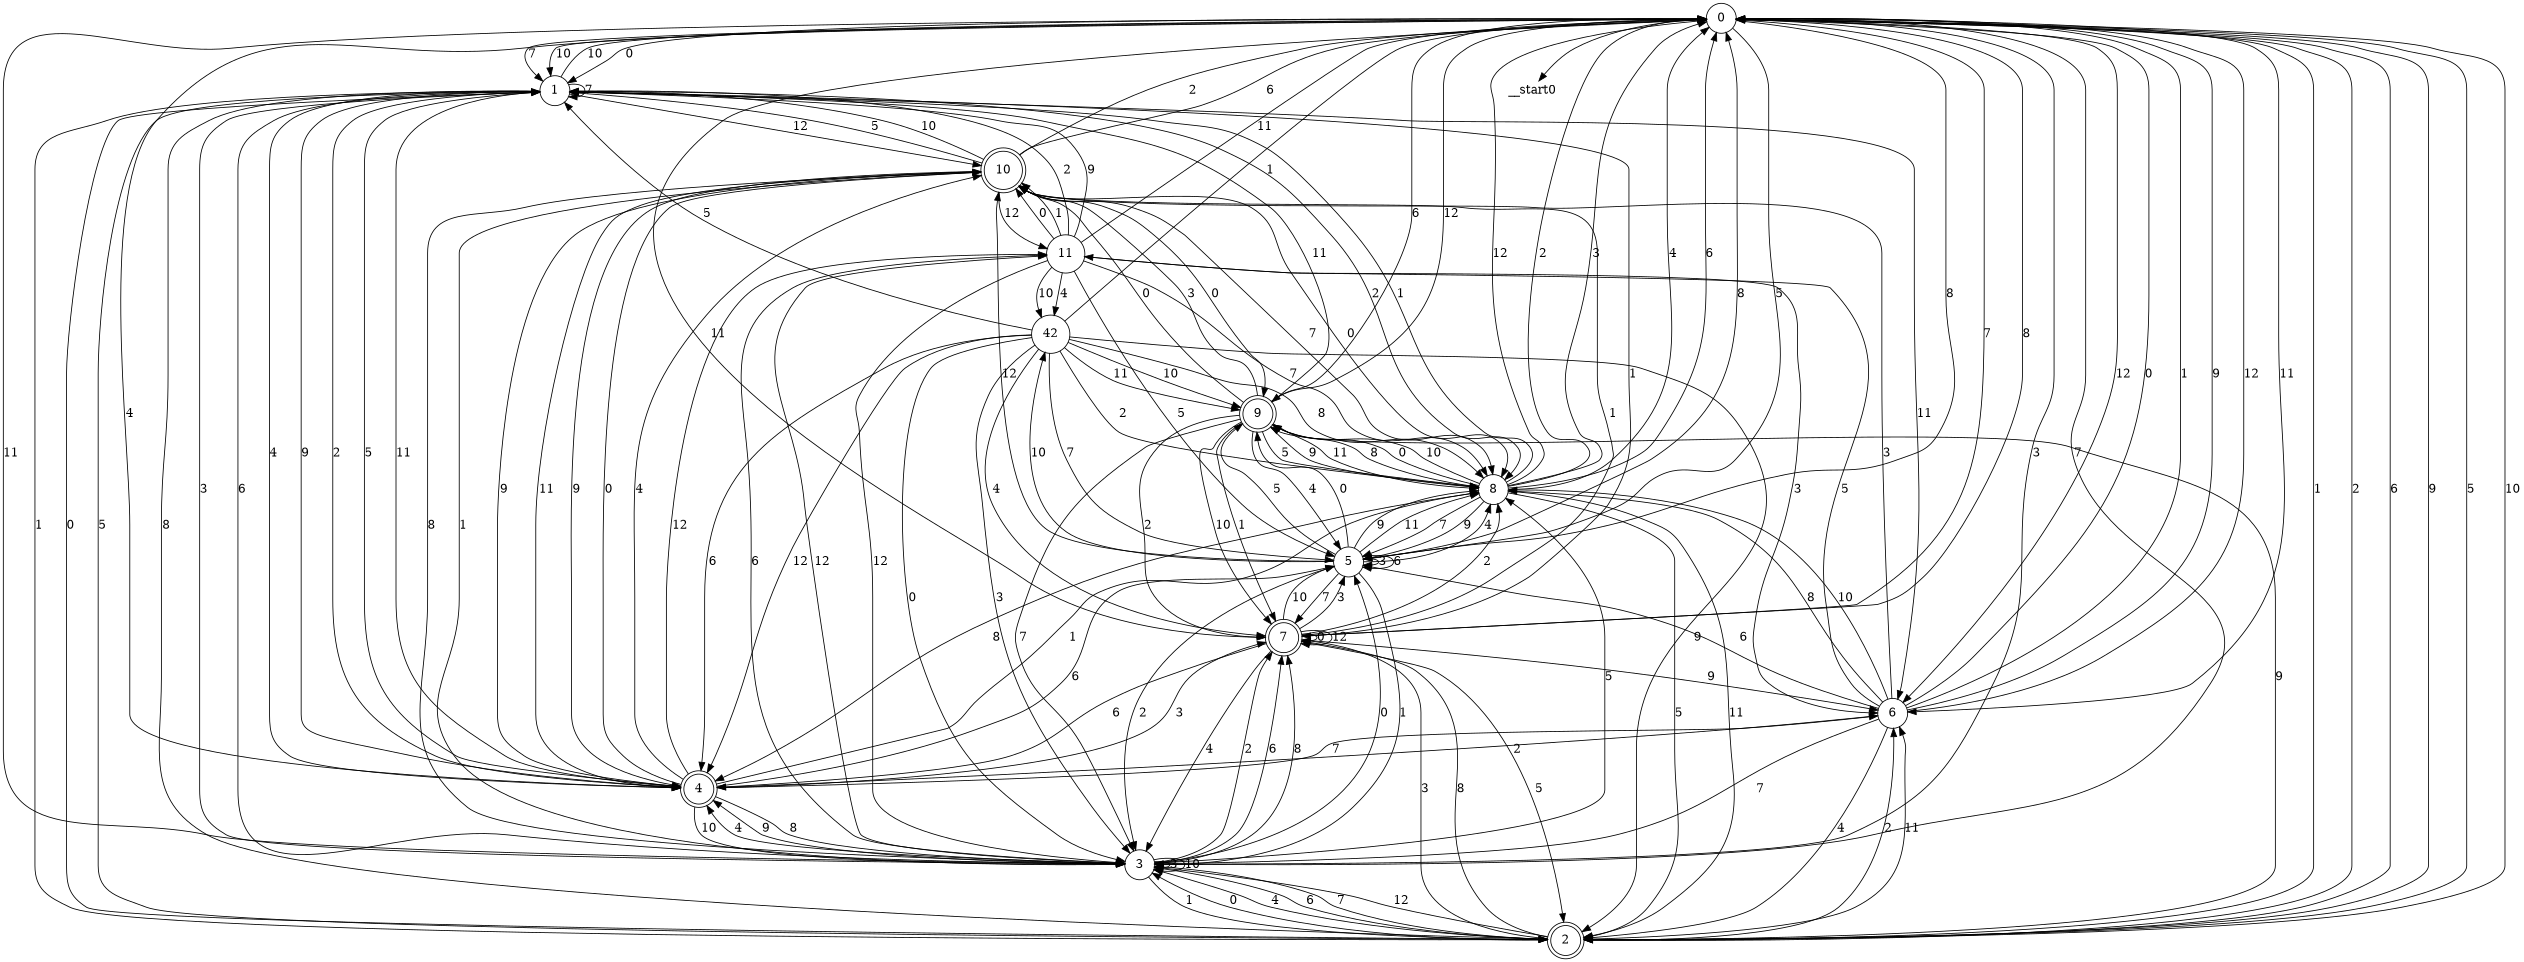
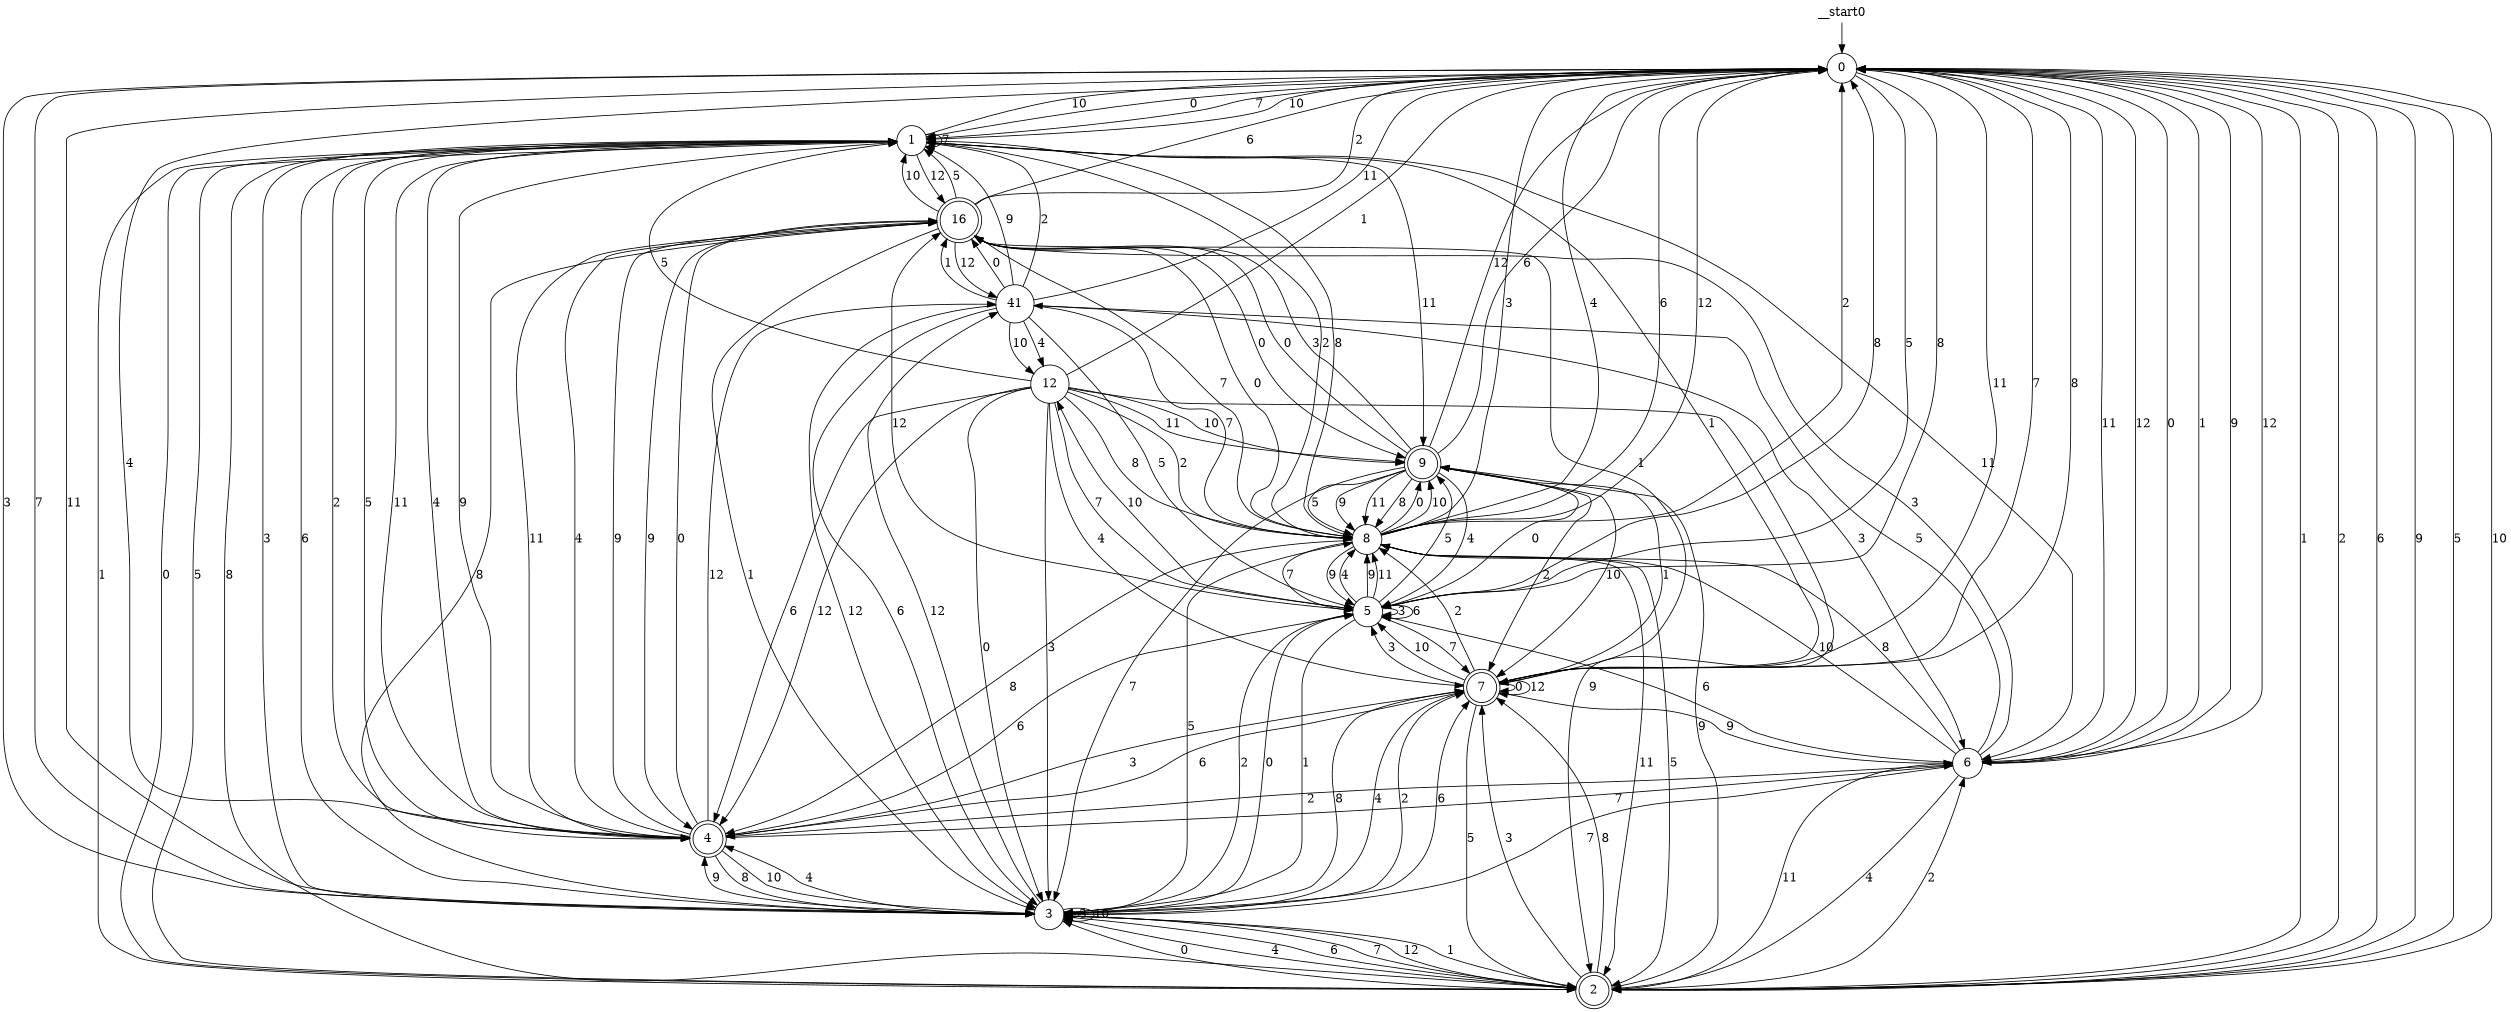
(1586, 43) -> (1842, 34)
(1003, 170) -> (959, 220)
(1066, 254) -> (1015, 304)
(1401, 294) -> (1339, 344)
(1051, 334) -> (1050, 384)
(1065, 623) -> none
